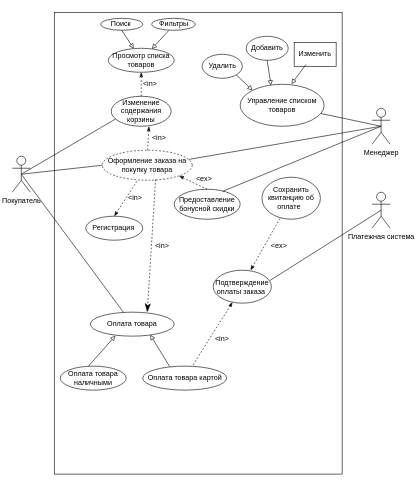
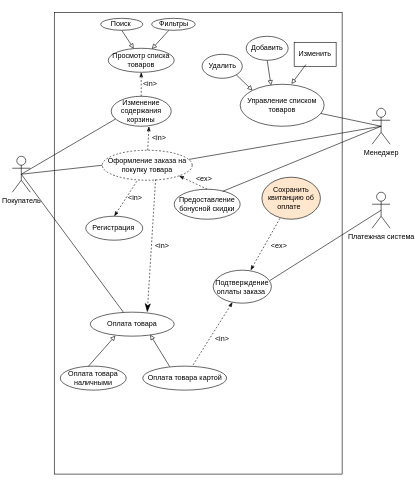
(291, 198) -> (291, 198)
